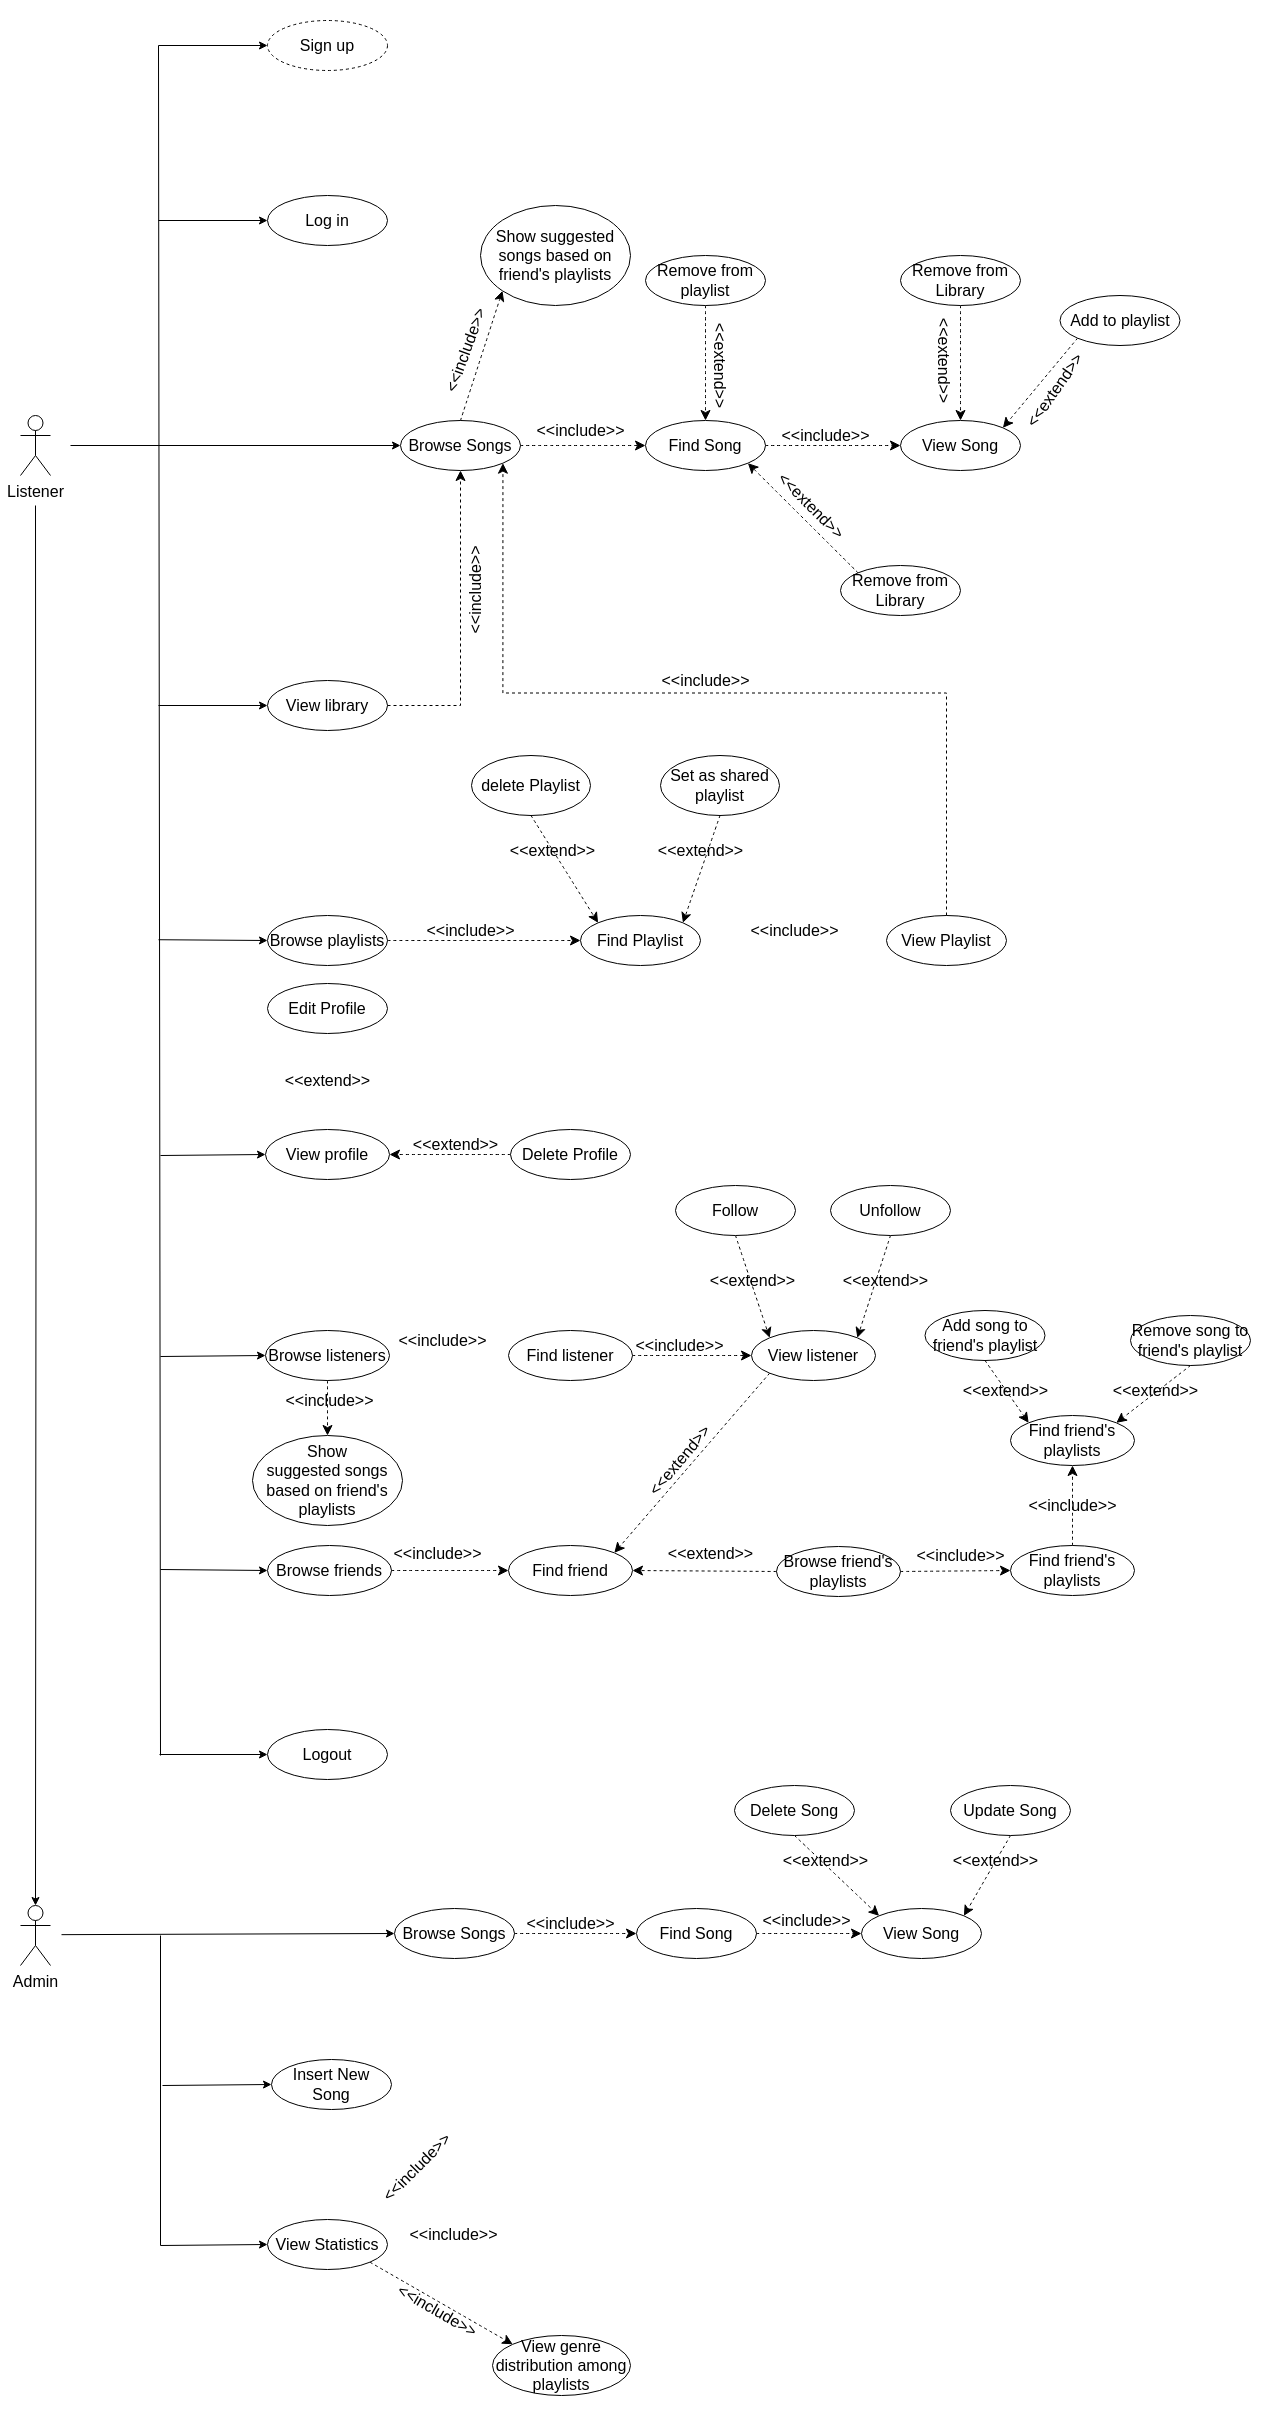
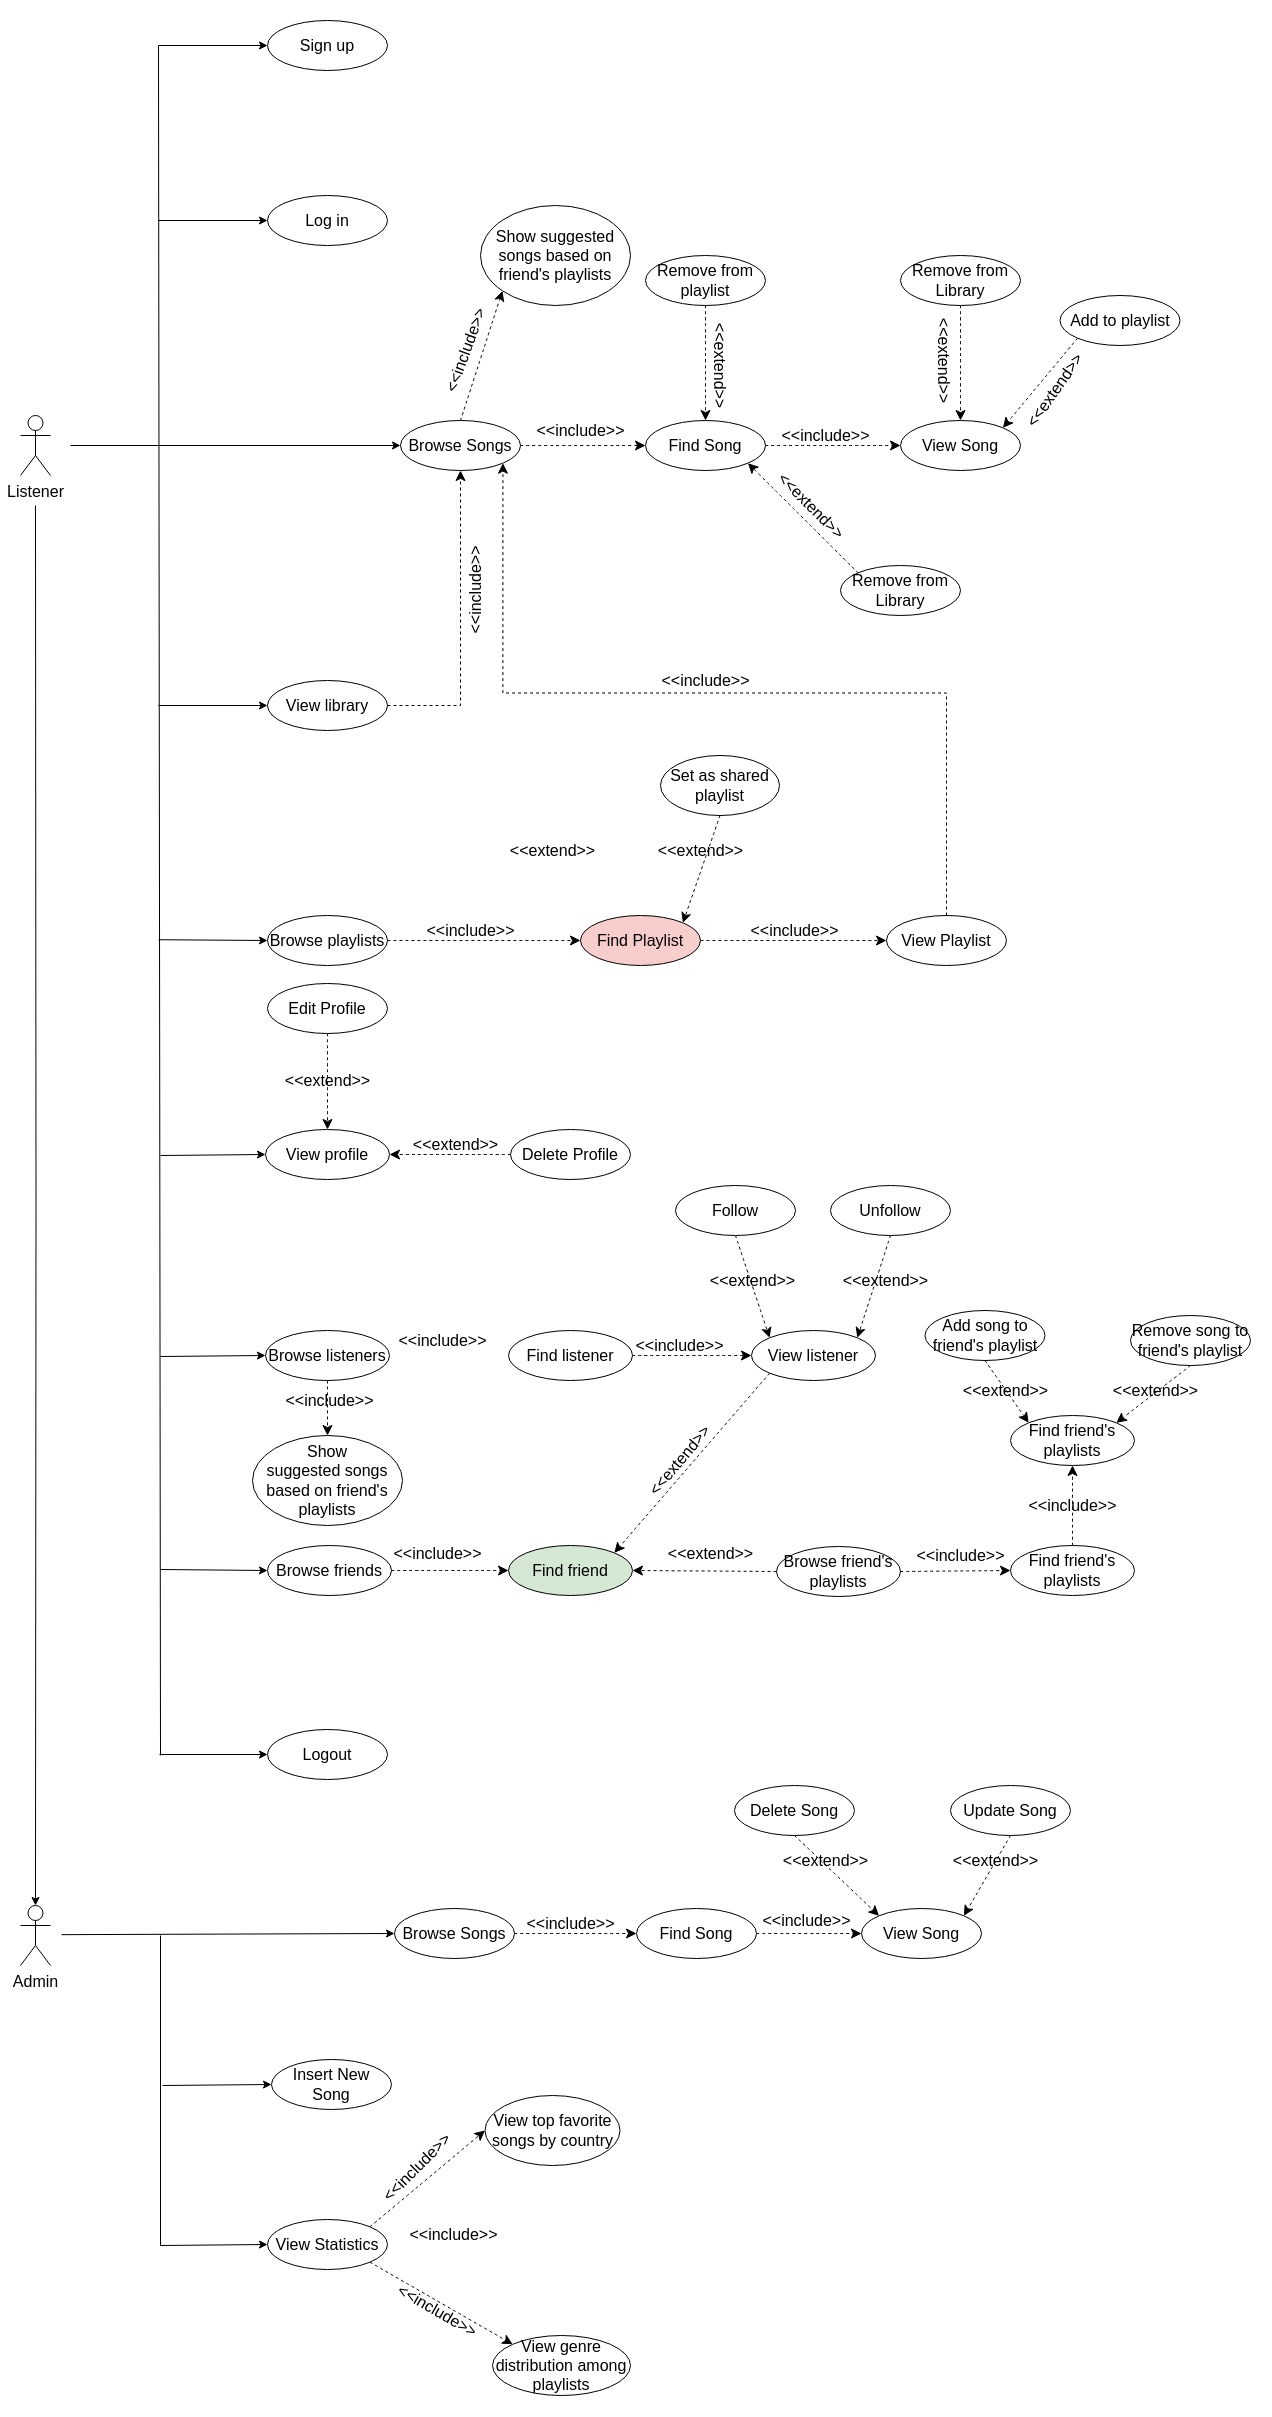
(328, 46) -> (328, 46)
(531, 786) -> none
(563, 867) -> none
(641, 941) -> (641, 941)
none -> (790, 941)
none -> (328, 1078)
(571, 1571) -> (571, 1571)
none -> (553, 2131)
none -> (426, 2180)
